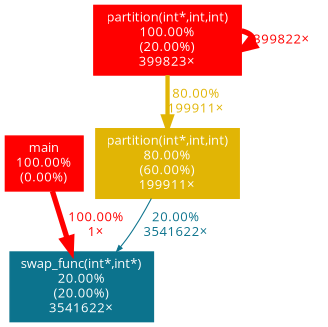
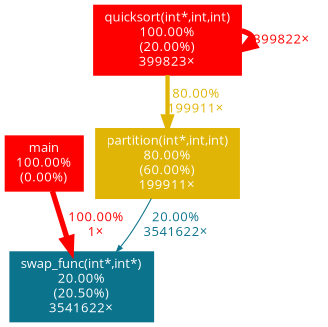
(168, 40) -> (168, 40)
(82, 287) -> (82, 287)
